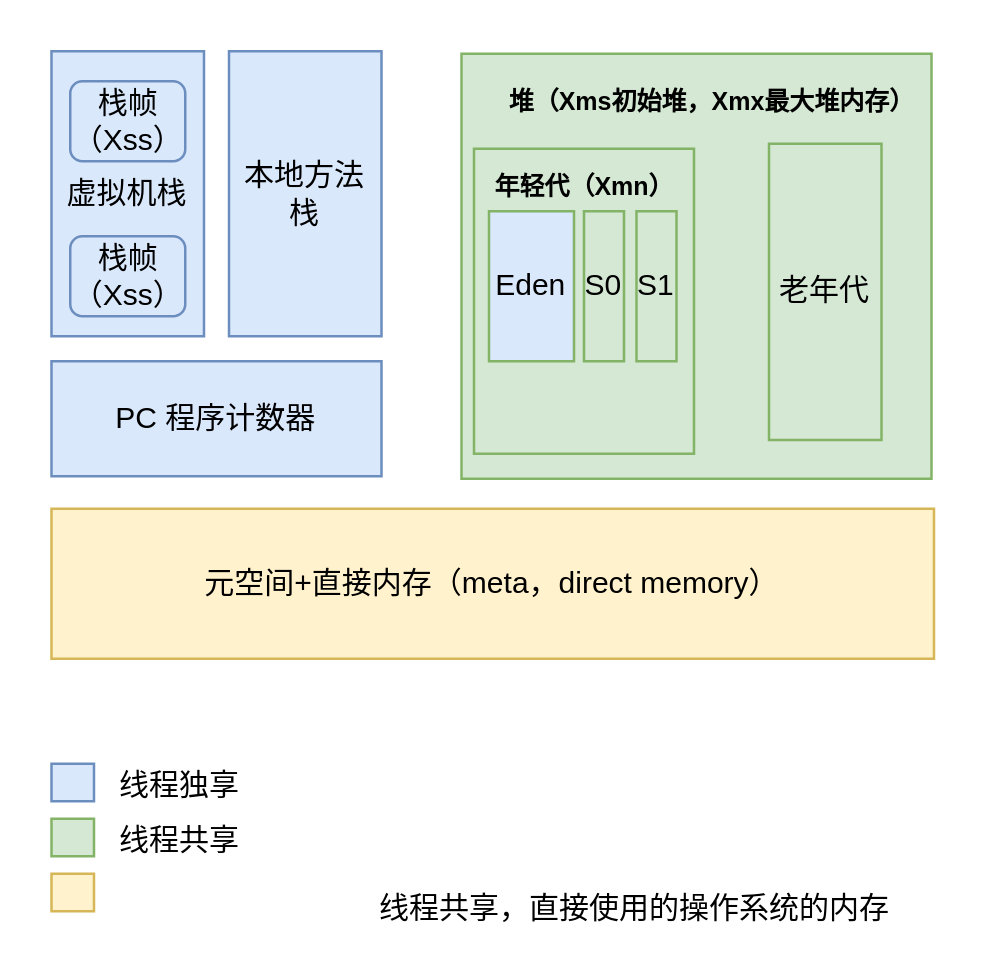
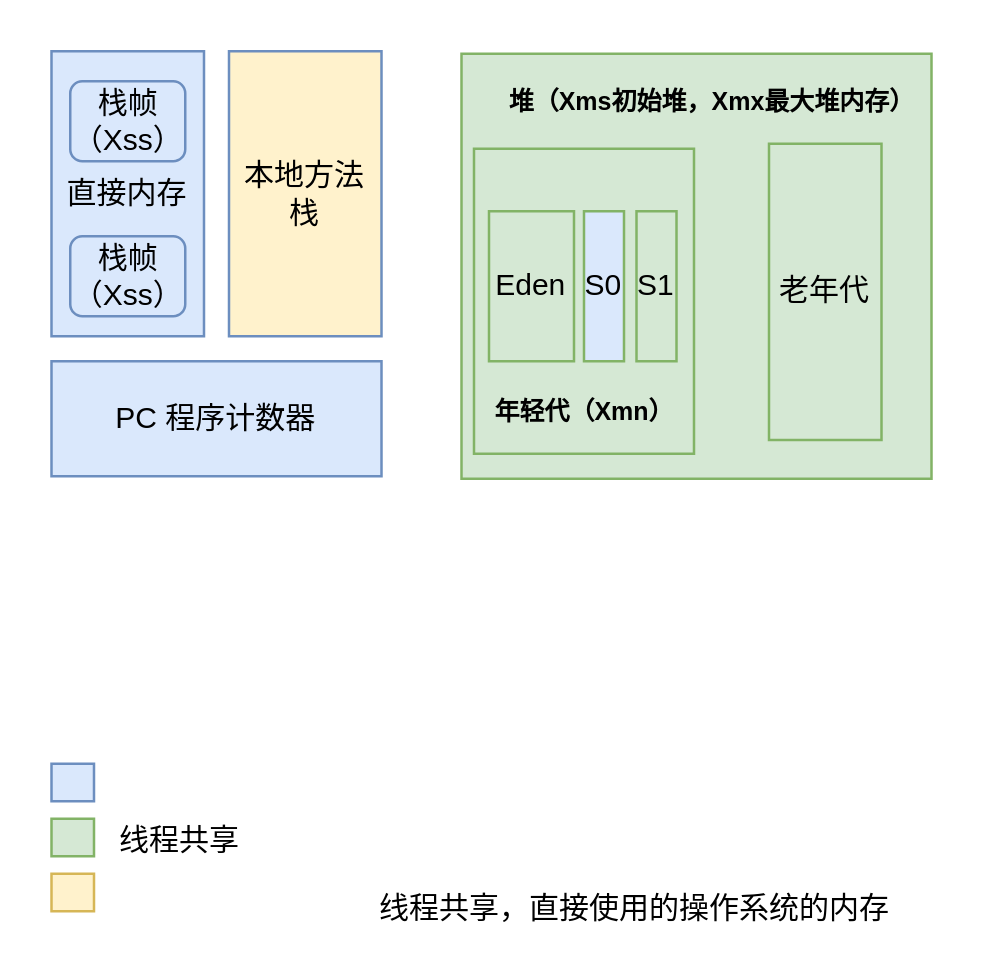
(584, 176) -> (584, 401)
(128, 194) -> (128, 194)
(305, 194) -> (305, 194)
(531, 286) -> (531, 286)
(604, 286) -> (604, 286)
(493, 584) -> none
(179, 776) -> none
